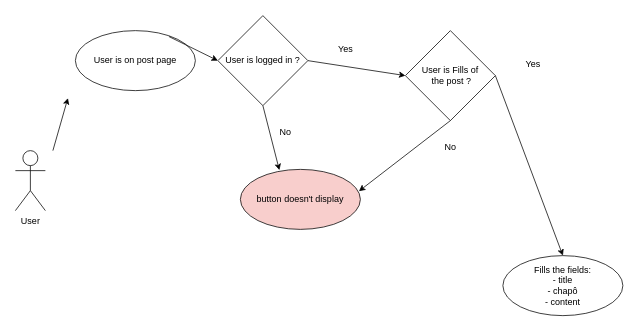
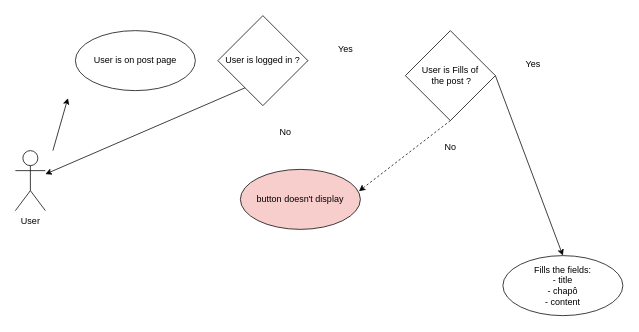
(191, 47) -> none
(355, 68) -> (148, 129)
(270, 135) -> none
(406, 155) -> (406, 155)
